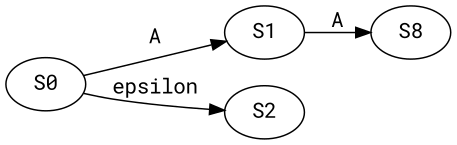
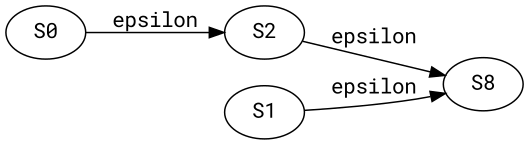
(338, 21) -> (374, 88)
none -> (366, 57)
(148, 60) -> none
